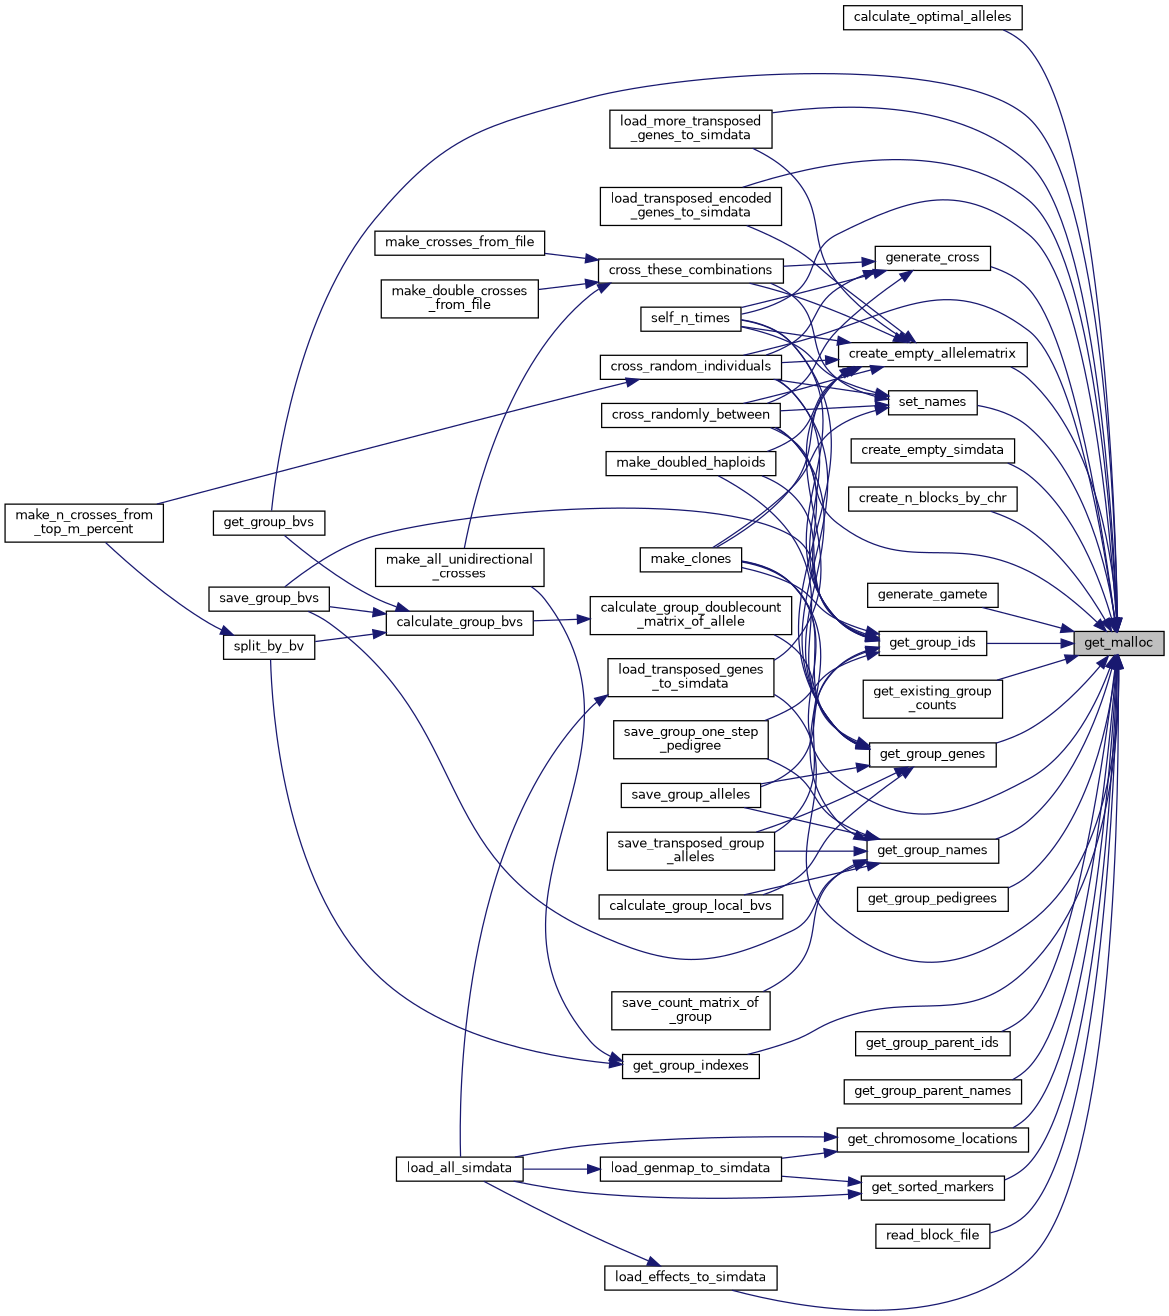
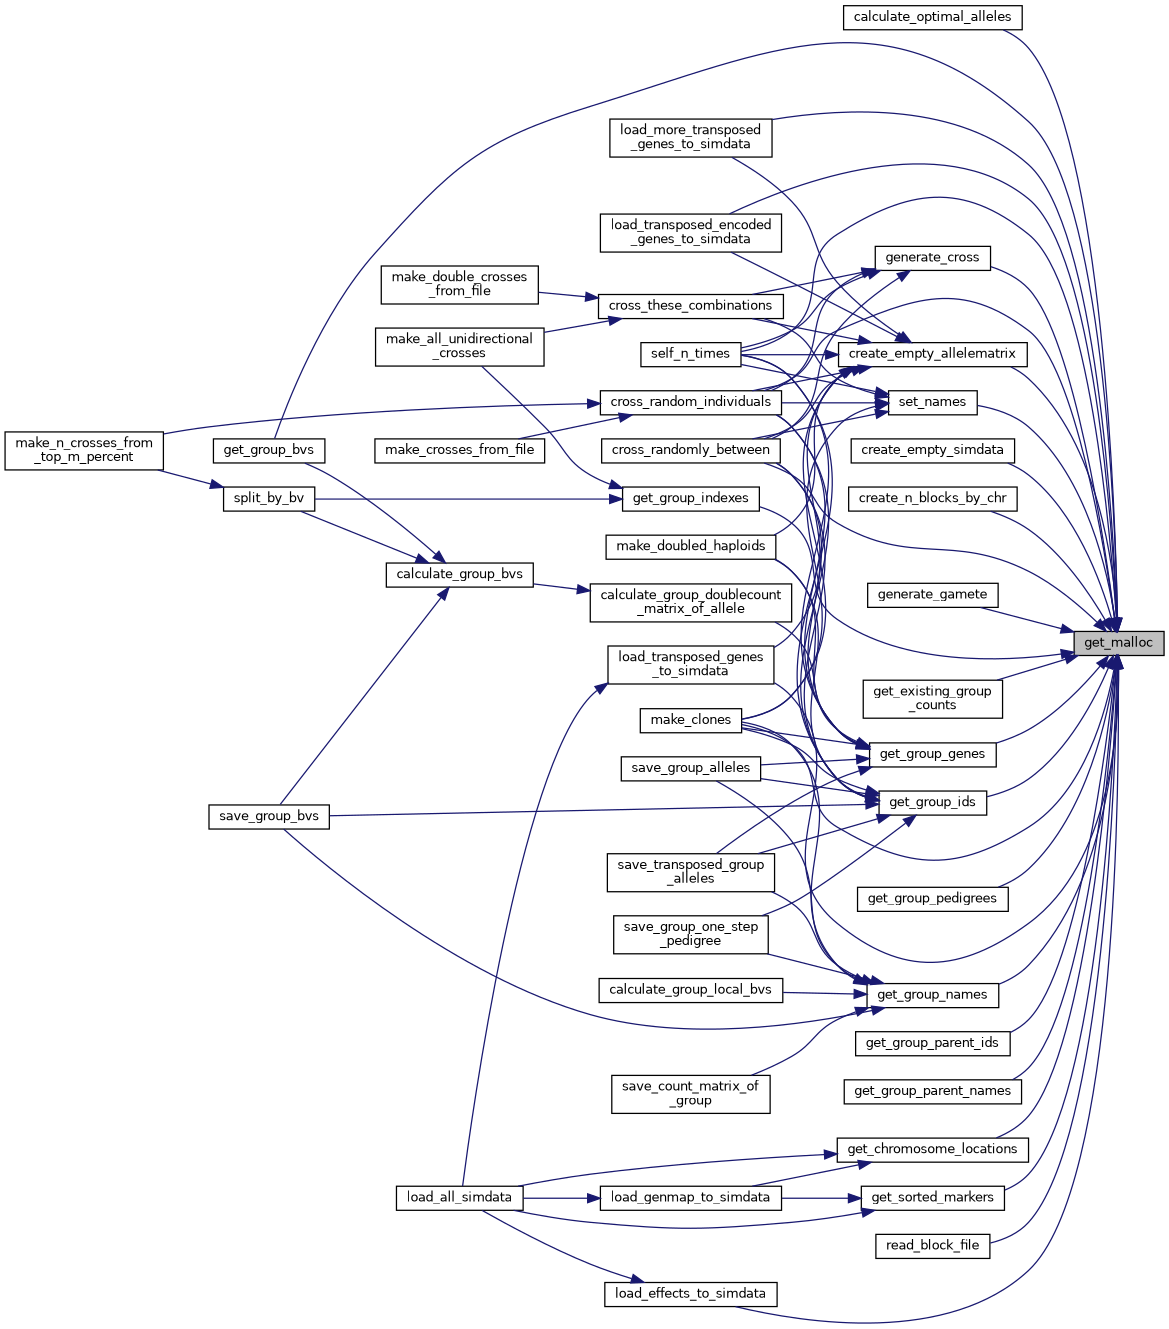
(565, 256) -> (569, 428)
(828, 838) -> none
